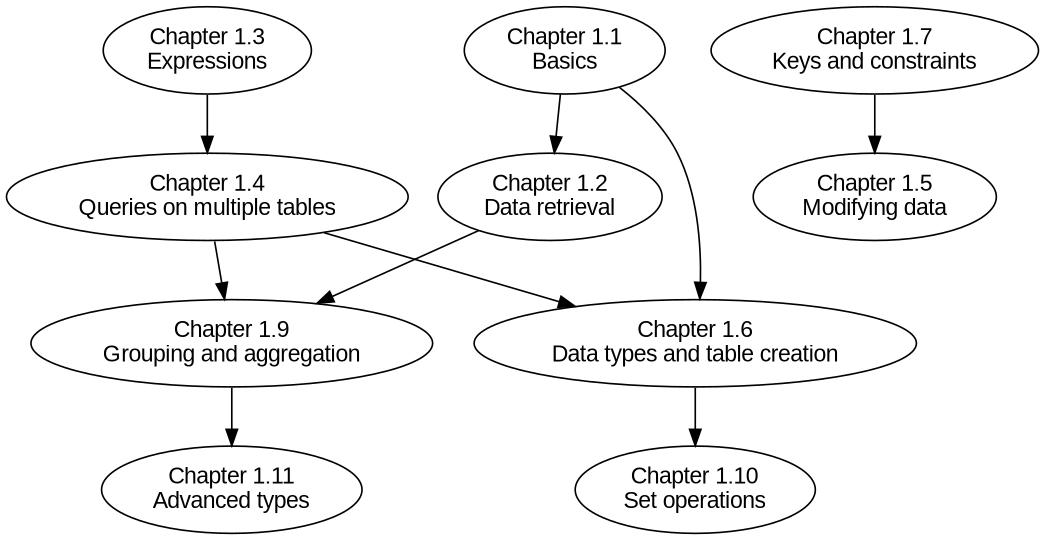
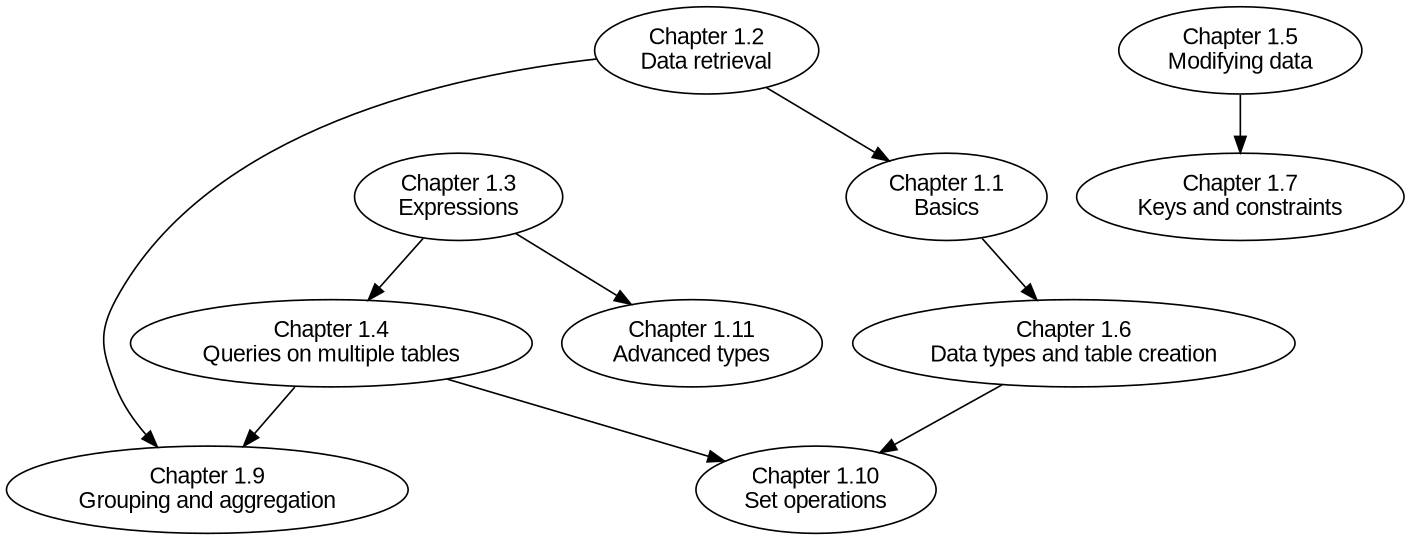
(558, 115) -> (821, 120)
(875, 116) -> (1240, 116)
(442, 267) -> (578, 418)
(232, 409) -> (566, 265)
